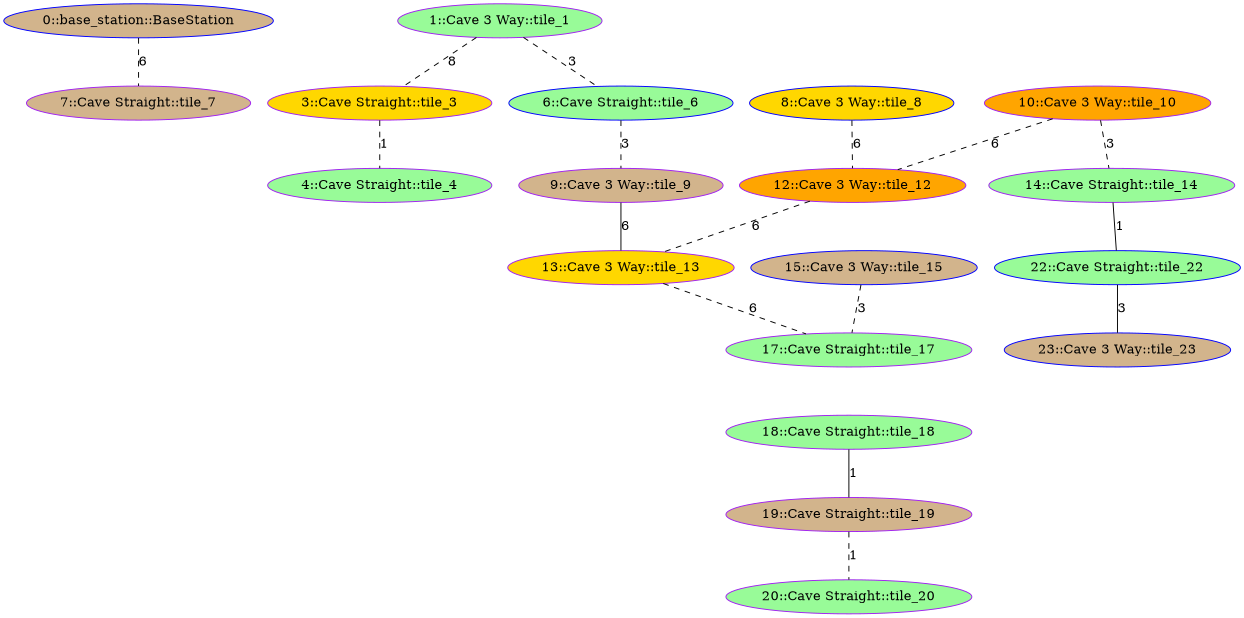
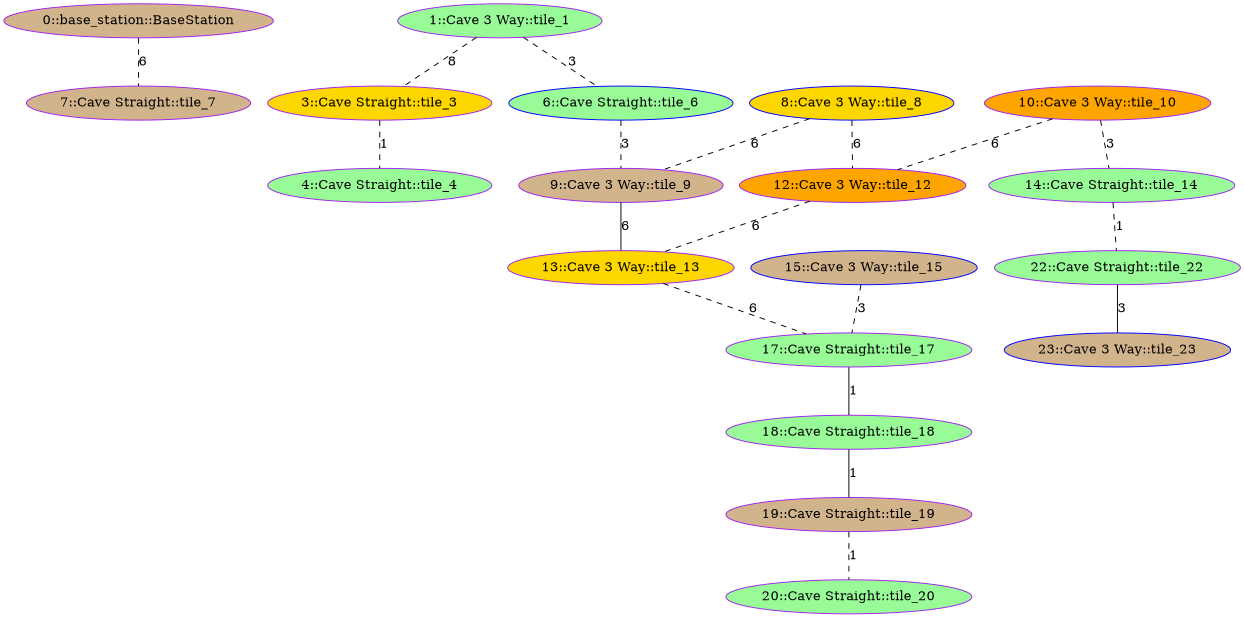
(139, 21) -> (139, 21)
none -> (736, 144)
(1115, 227) -> (1115, 227)
(1118, 268) -> (1118, 268)
none -> (849, 391)
